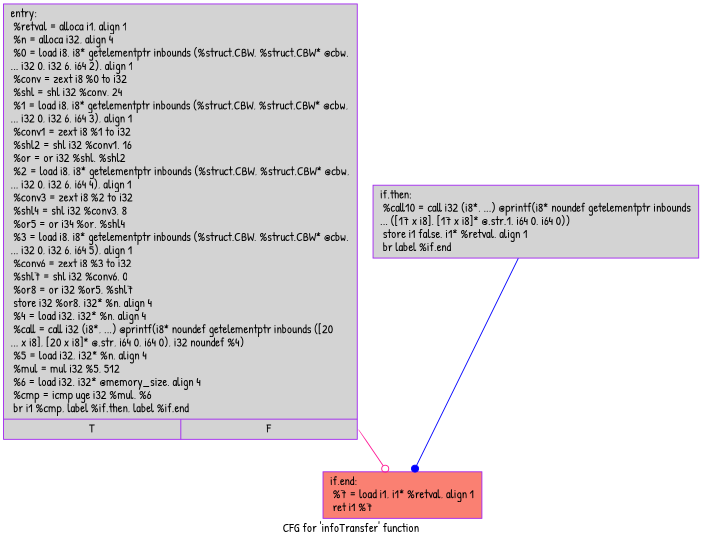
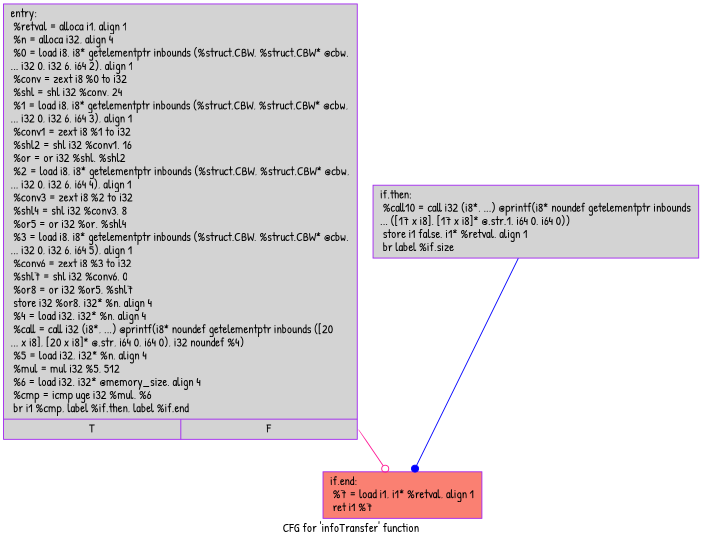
(68, 224) -> (69, 224)
(416, 248) -> (417, 248)
